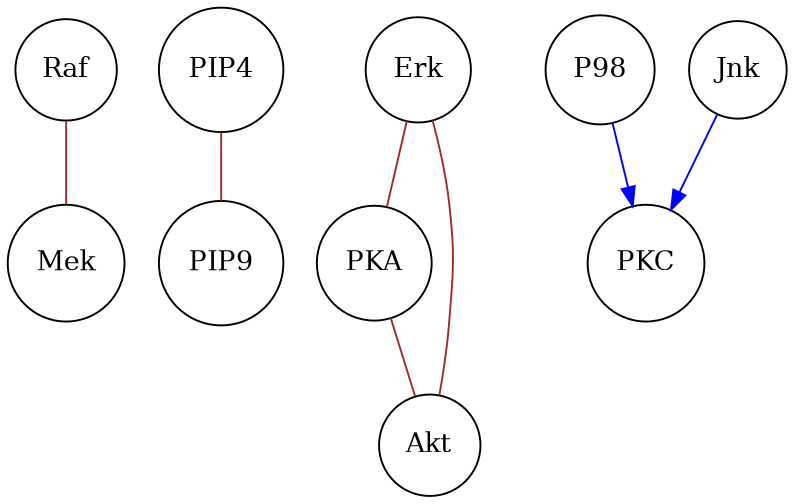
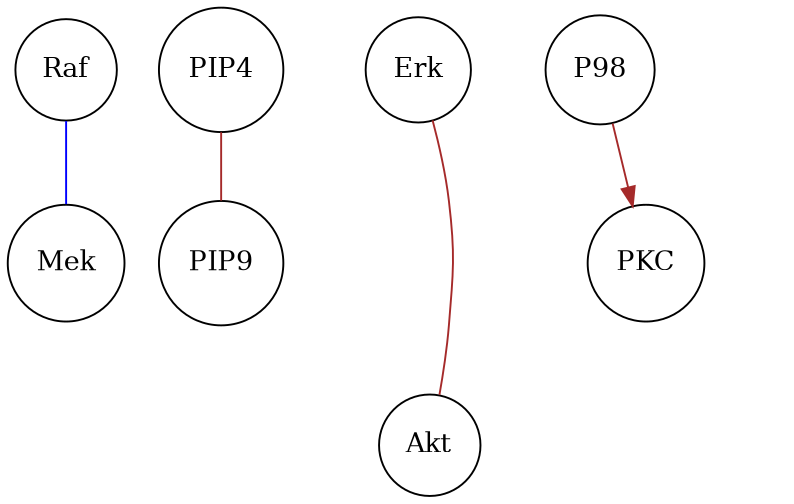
(738, 70) -> none
(620, 155) -> (620, 155)
(66, 163) -> (66, 163)
(374, 263) -> none
